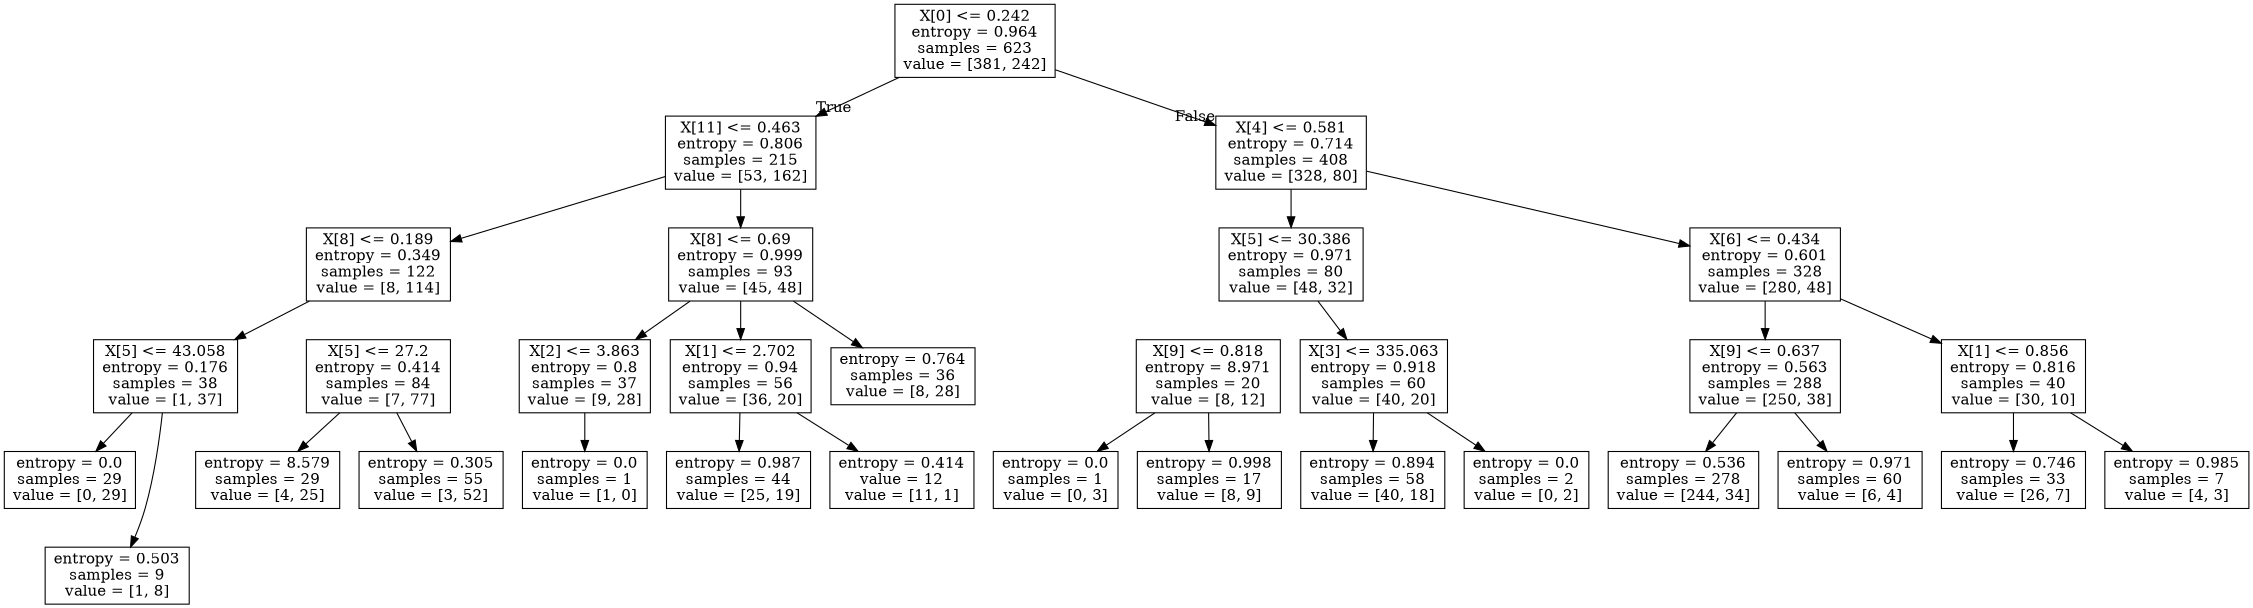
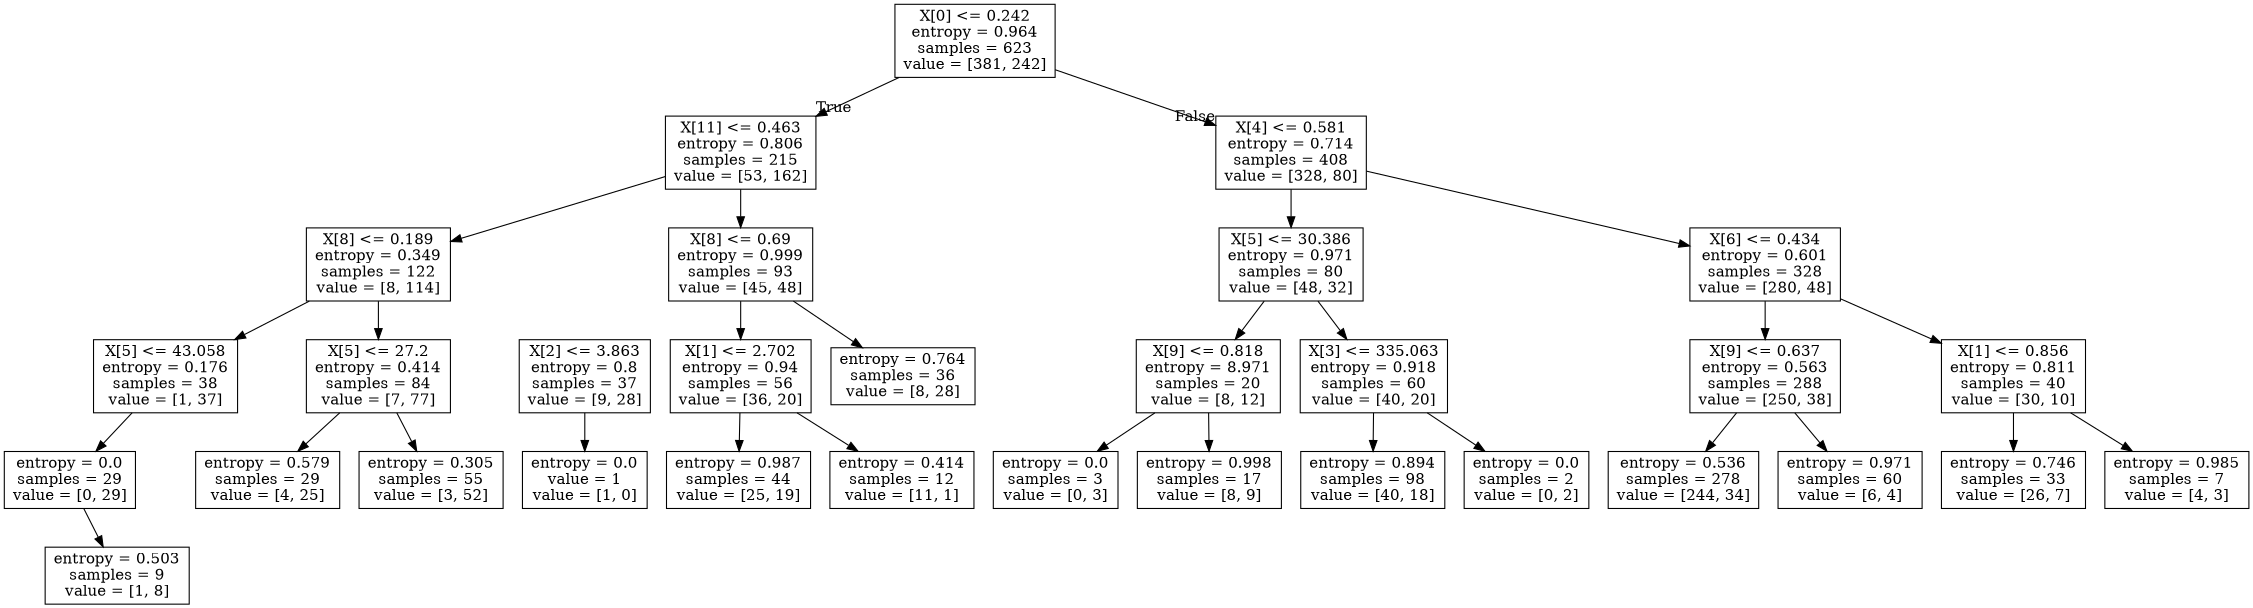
none -> (378, 315)
none -> (1253, 316)
(667, 317) -> none
(2013, 376) -> (2013, 376)
(153, 476) -> (91, 523)
(268, 480) -> (268, 480)
(585, 480) -> (585, 480)
(902, 480) -> (902, 480)
(1056, 480) -> (1056, 480)
(1373, 480) -> (1373, 480)
